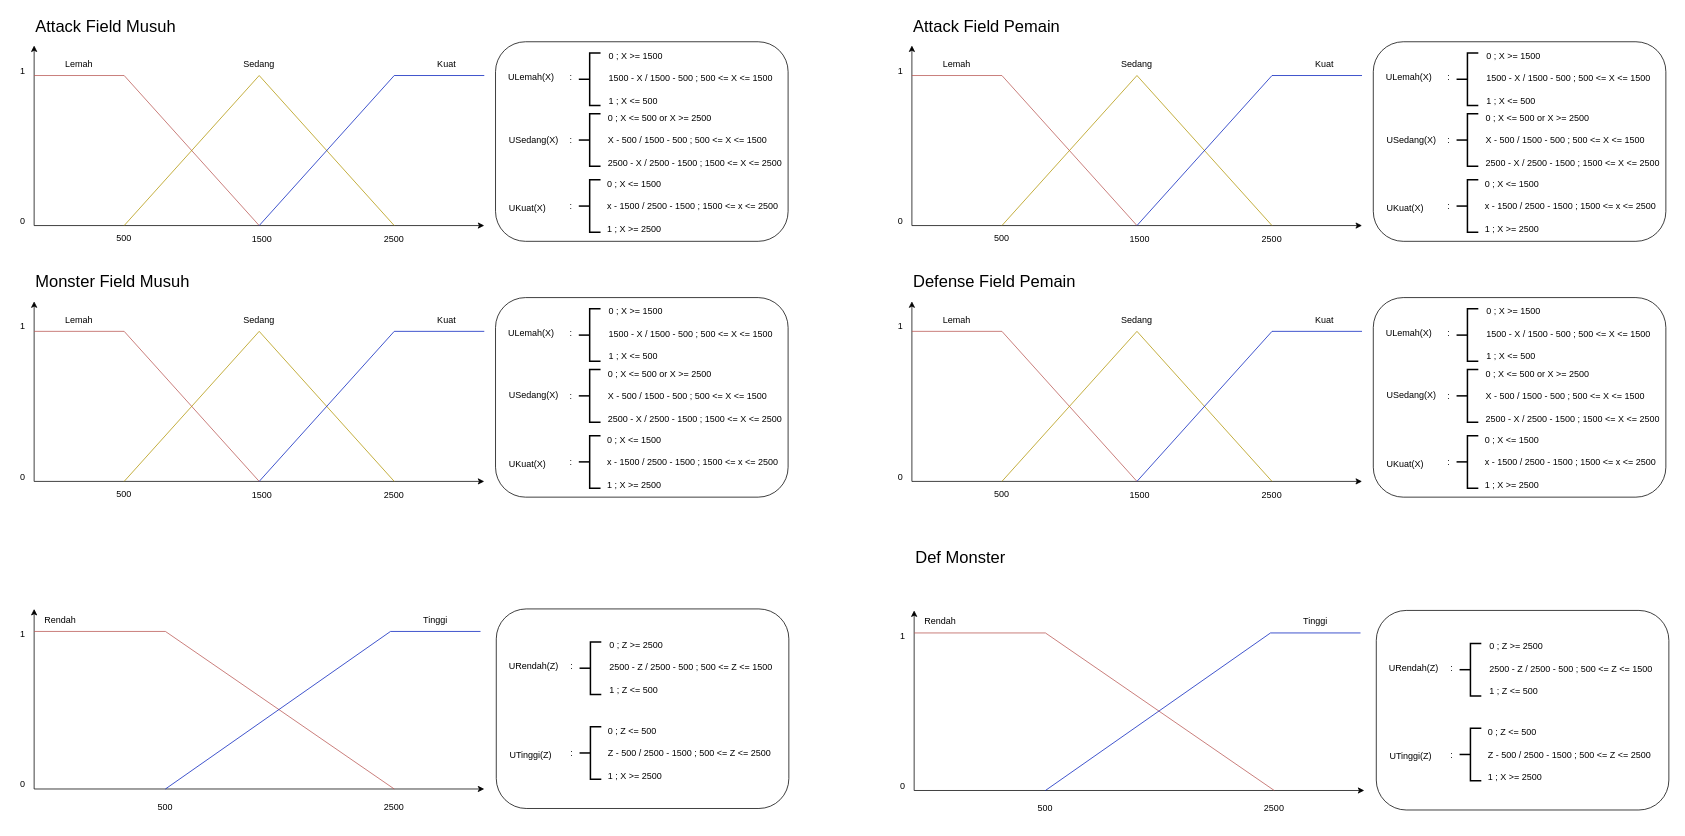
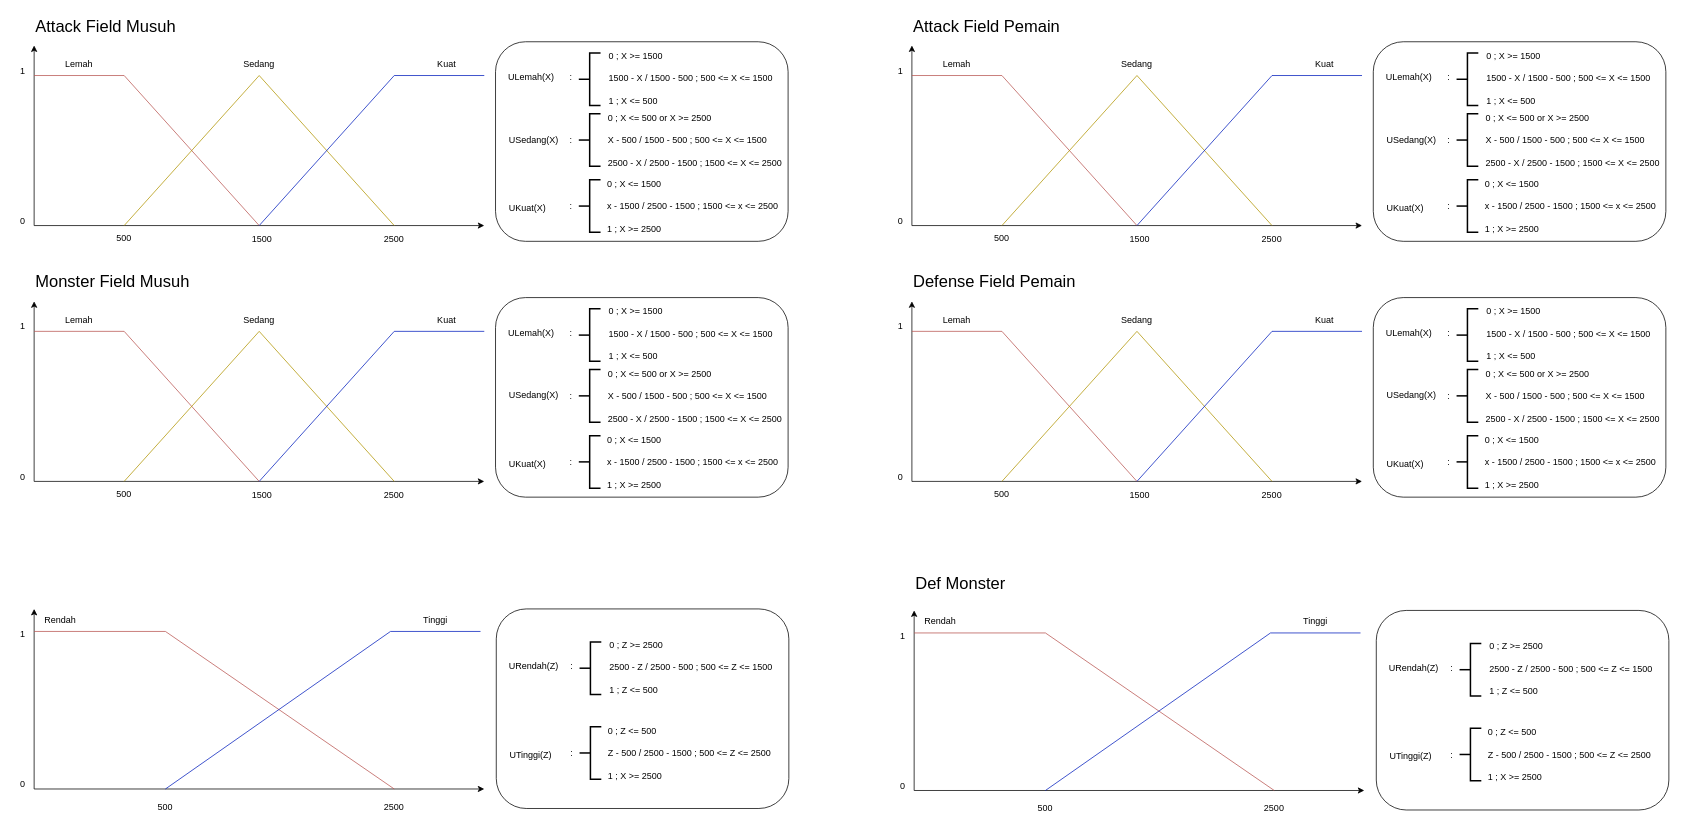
(1010, 558) -> (1010, 584)
